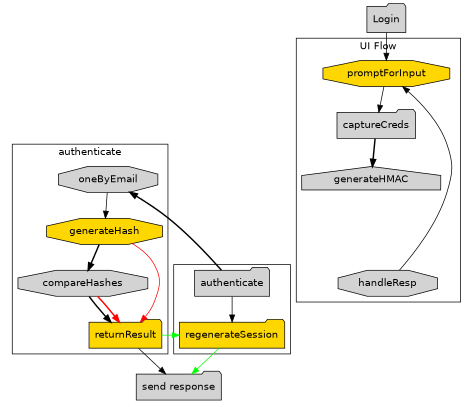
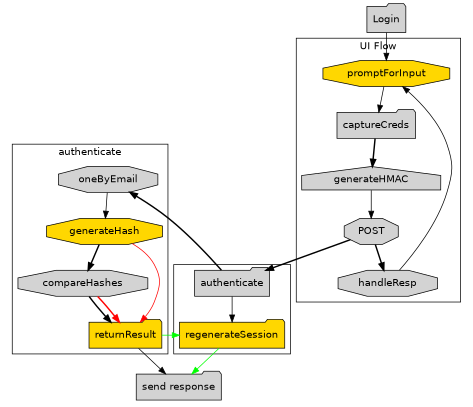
none -> (371, 231)
